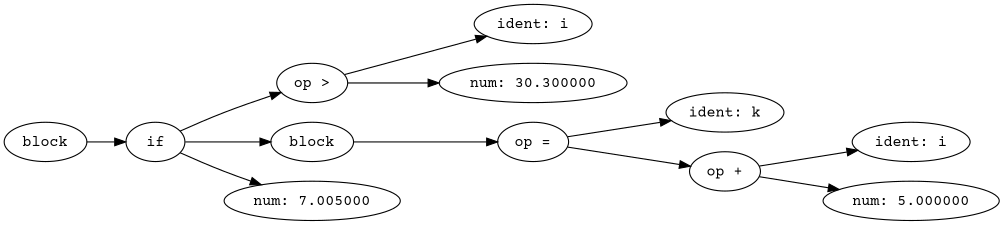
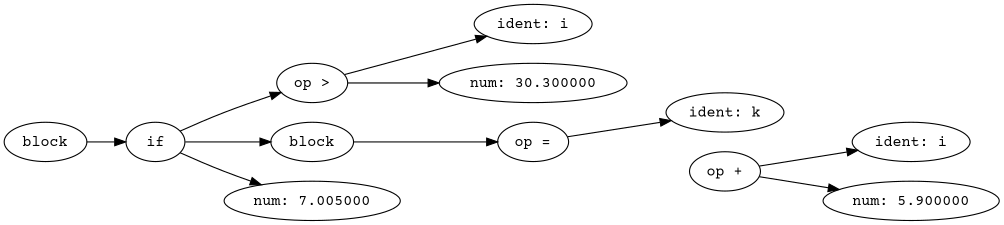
(624, 156) -> none
(911, 201) -> (911, 201)
